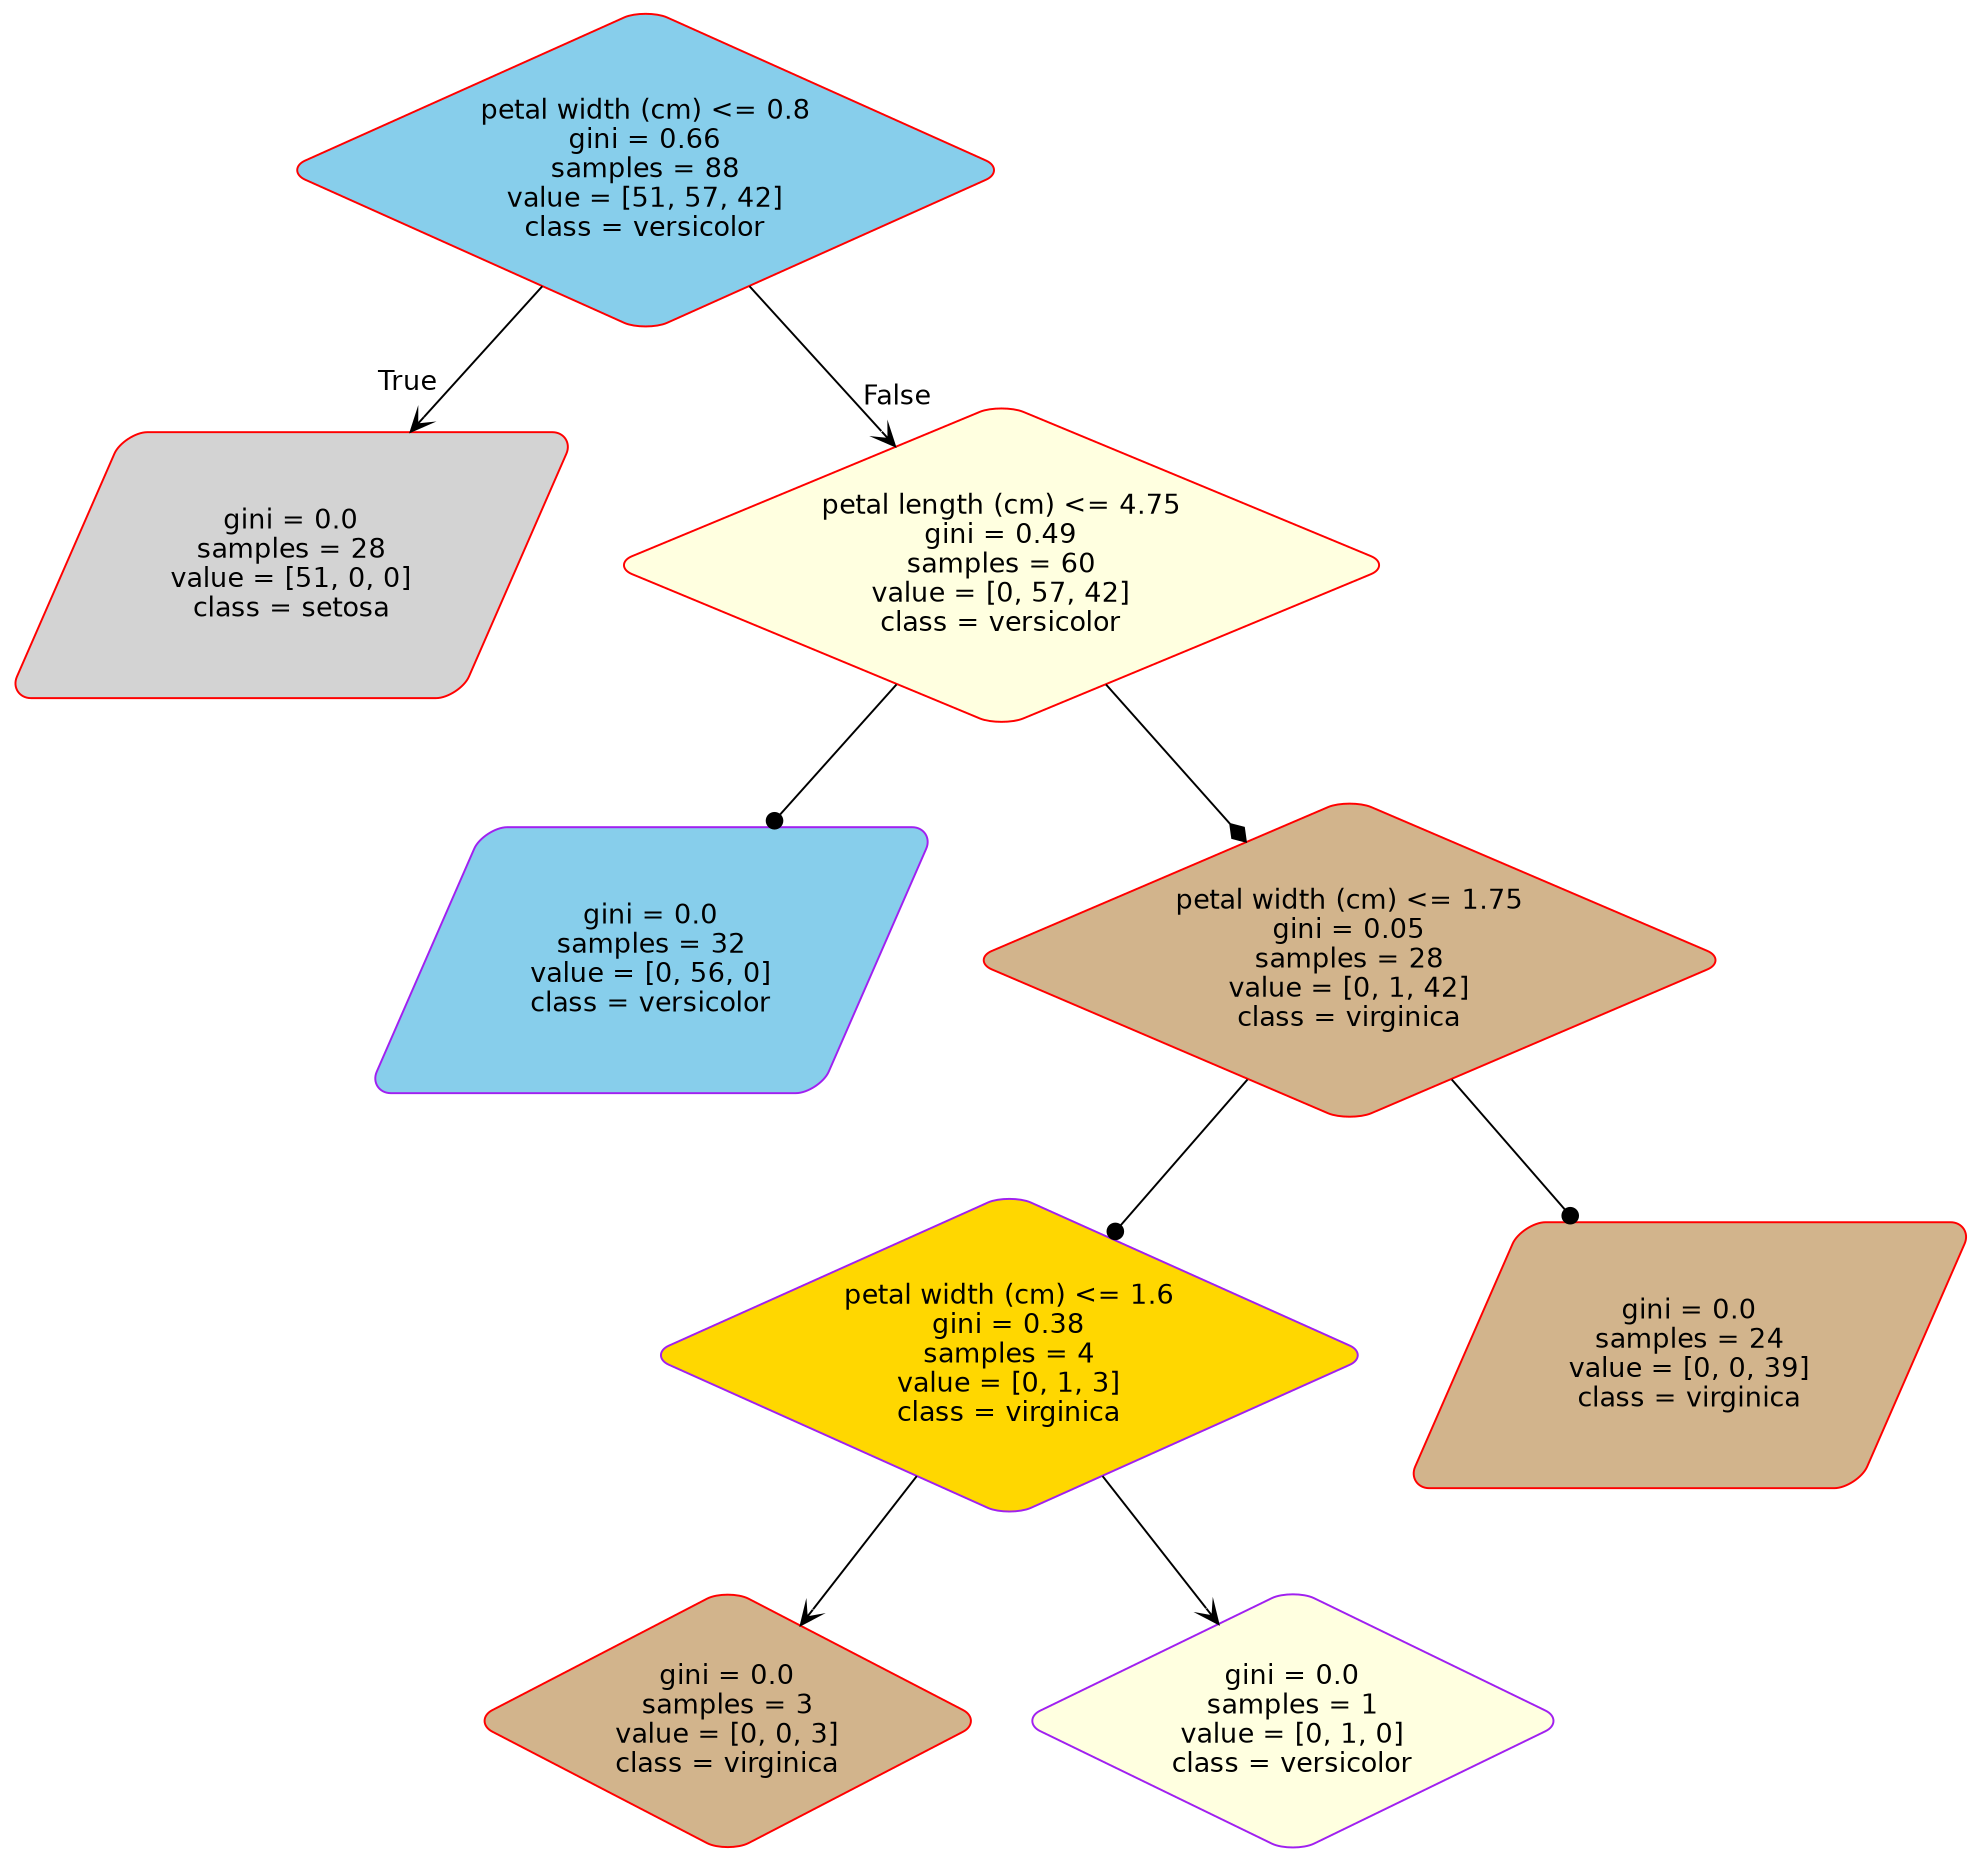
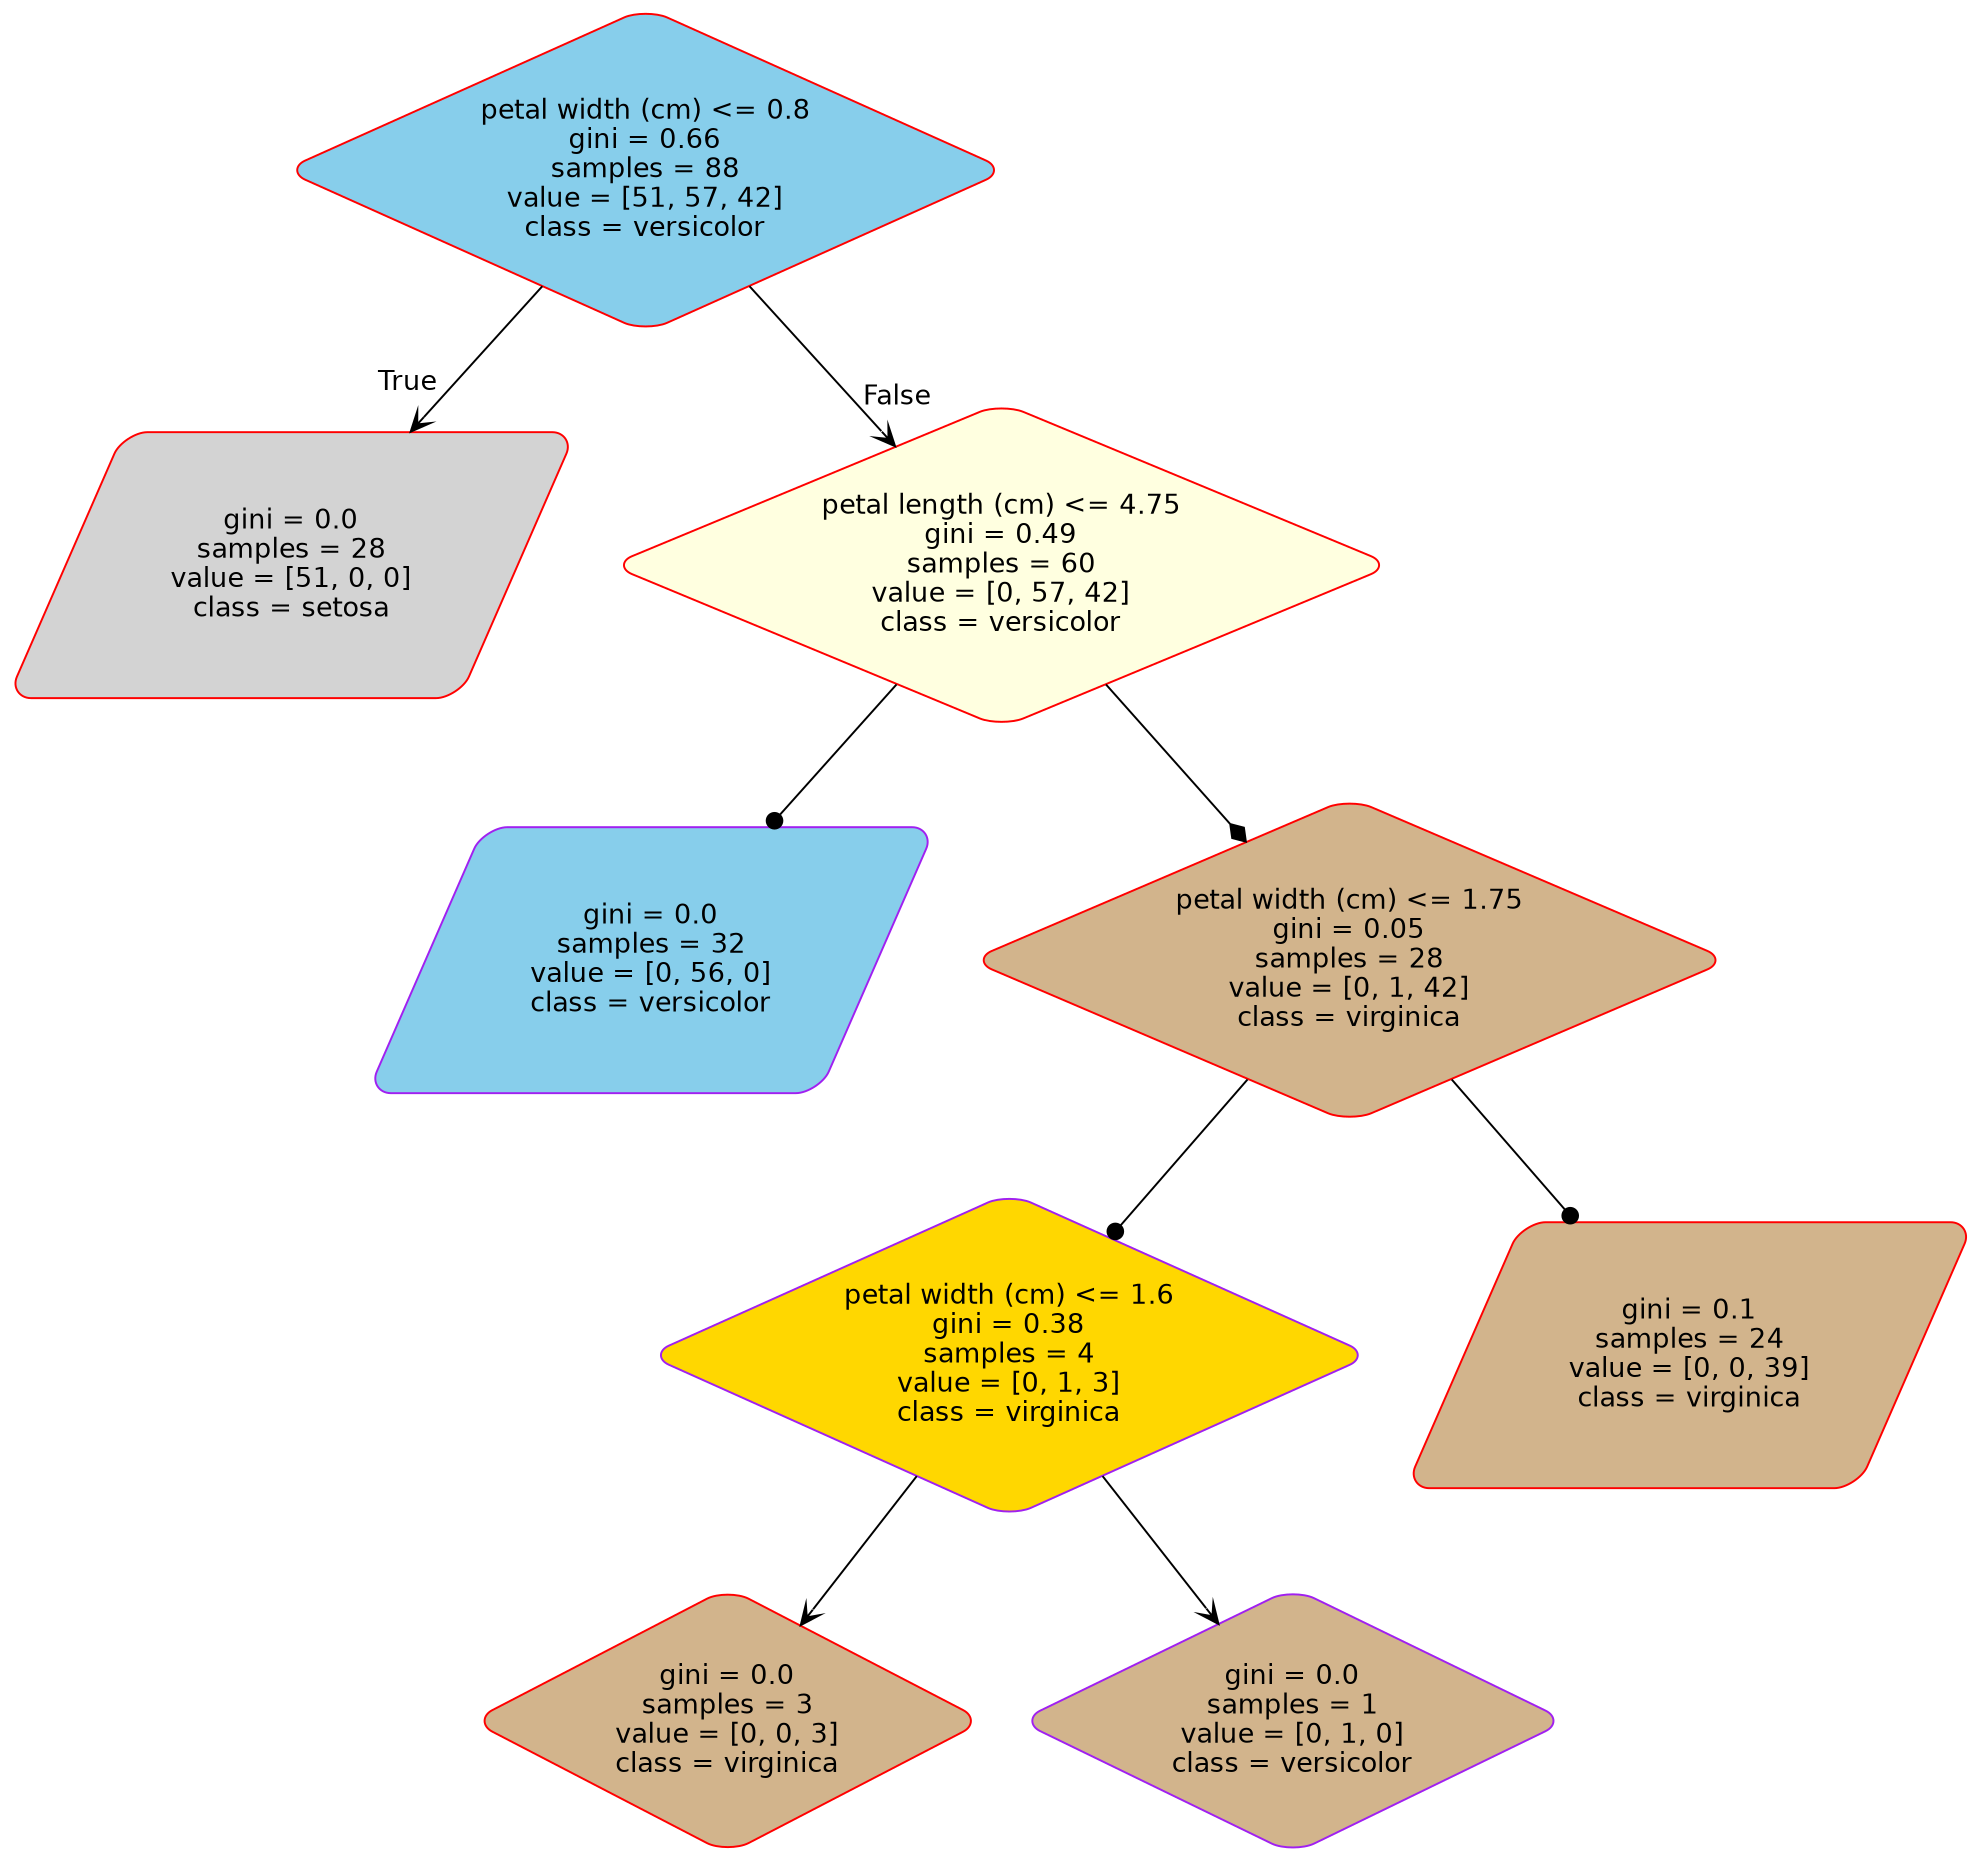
(1690, 1355) -> (1690, 1355)
(1293, 1721) -> (1293, 1721)
